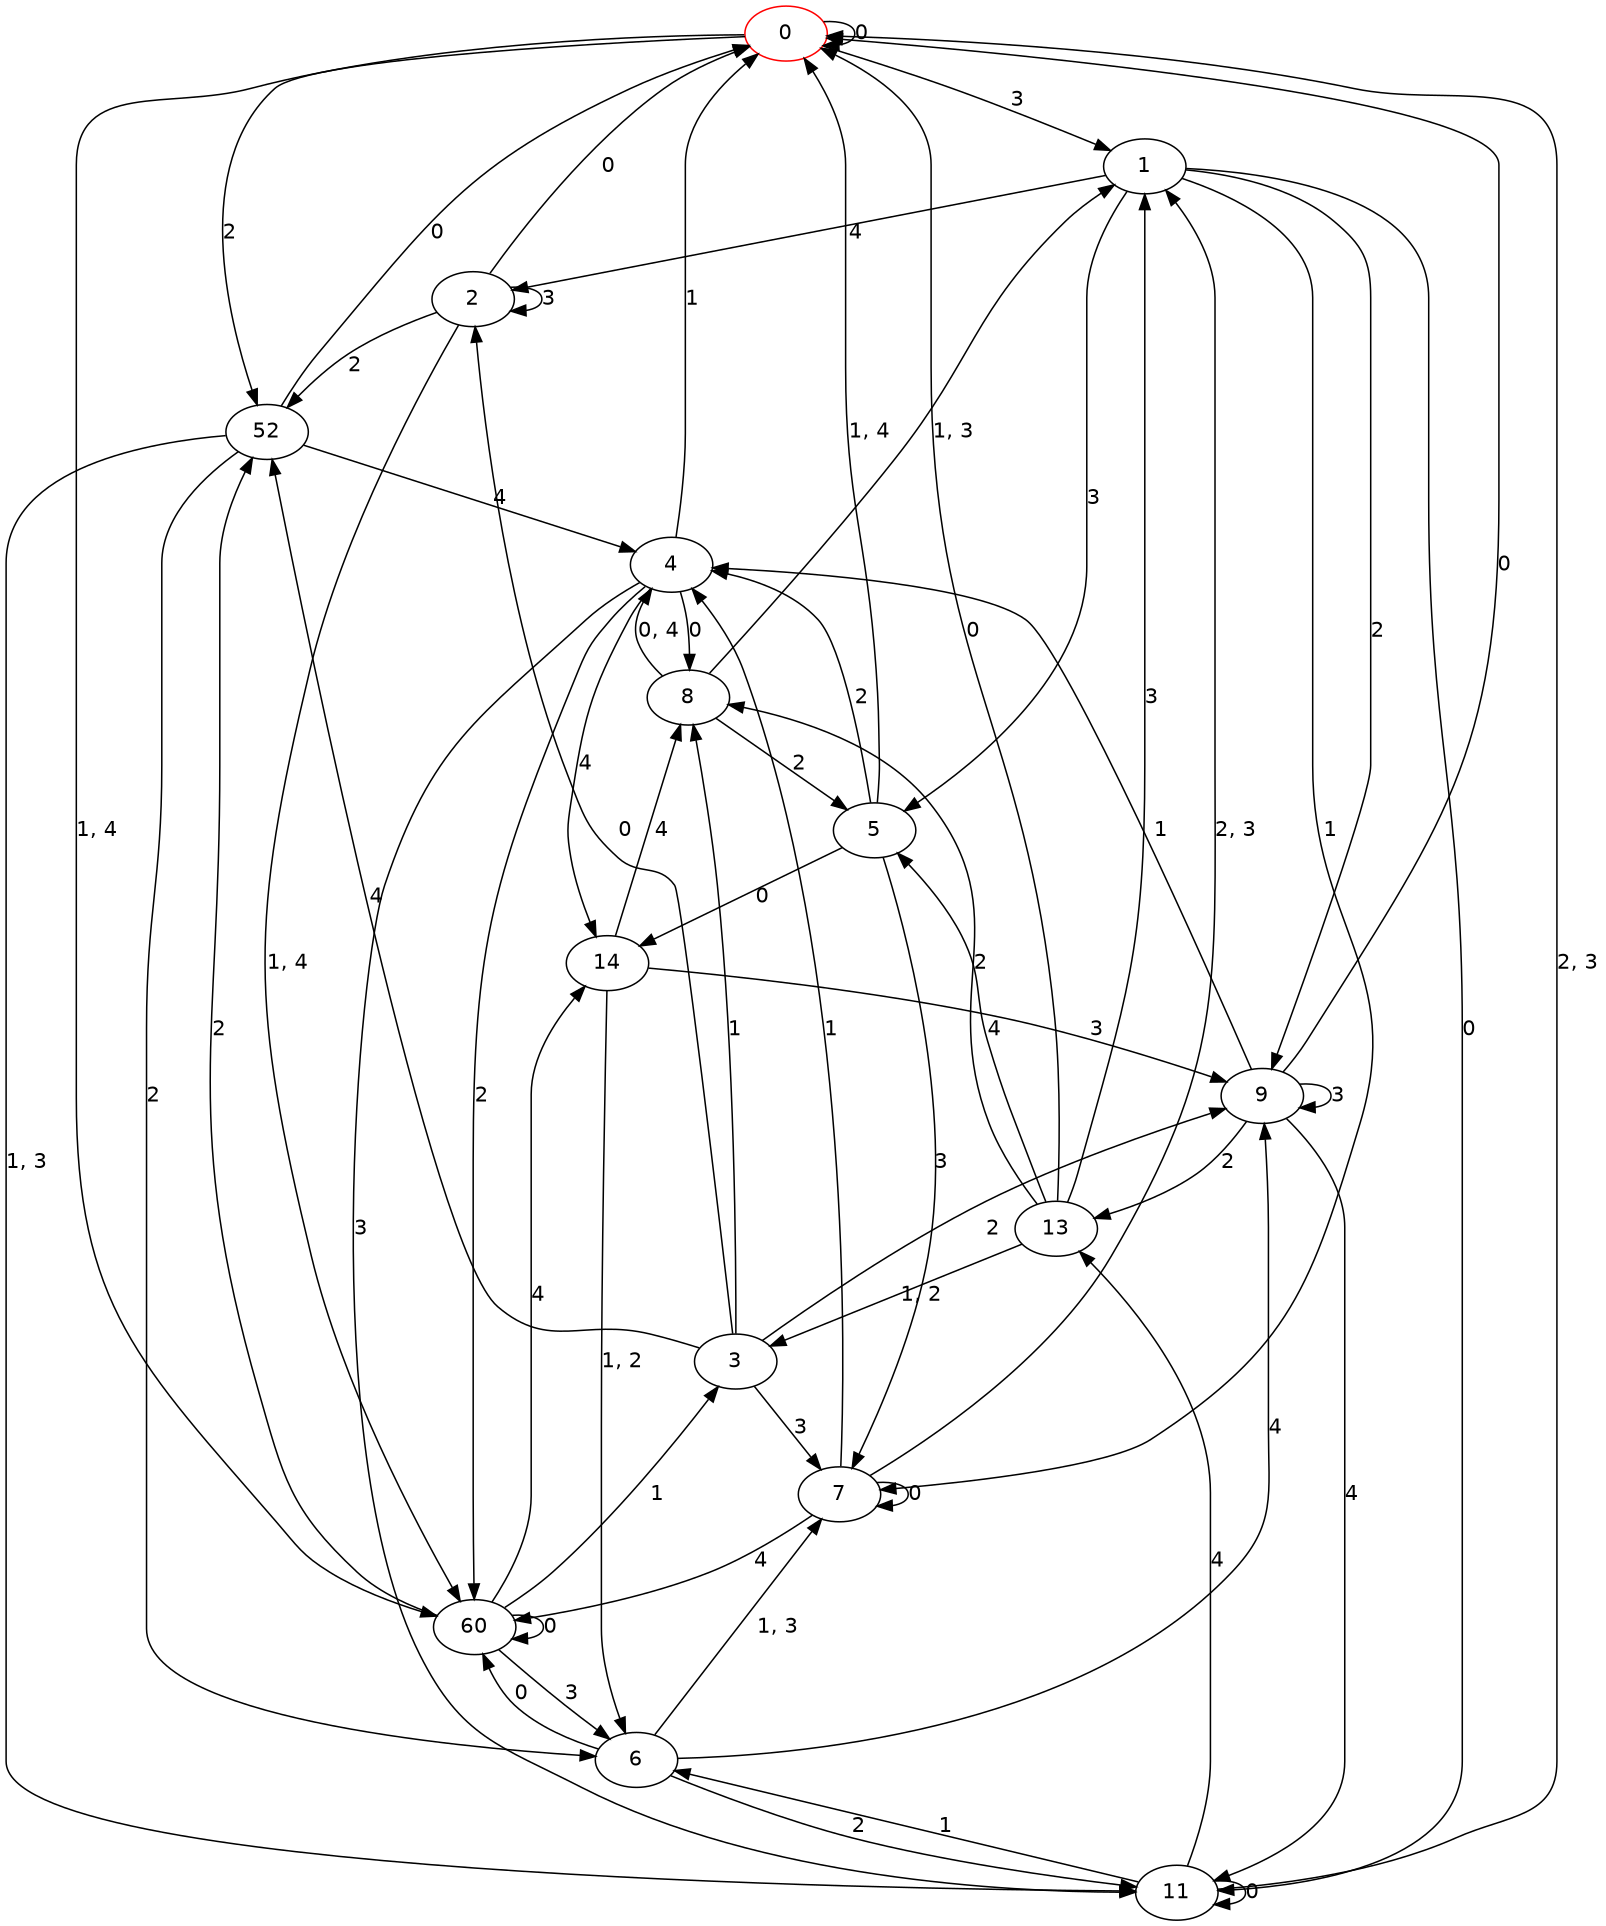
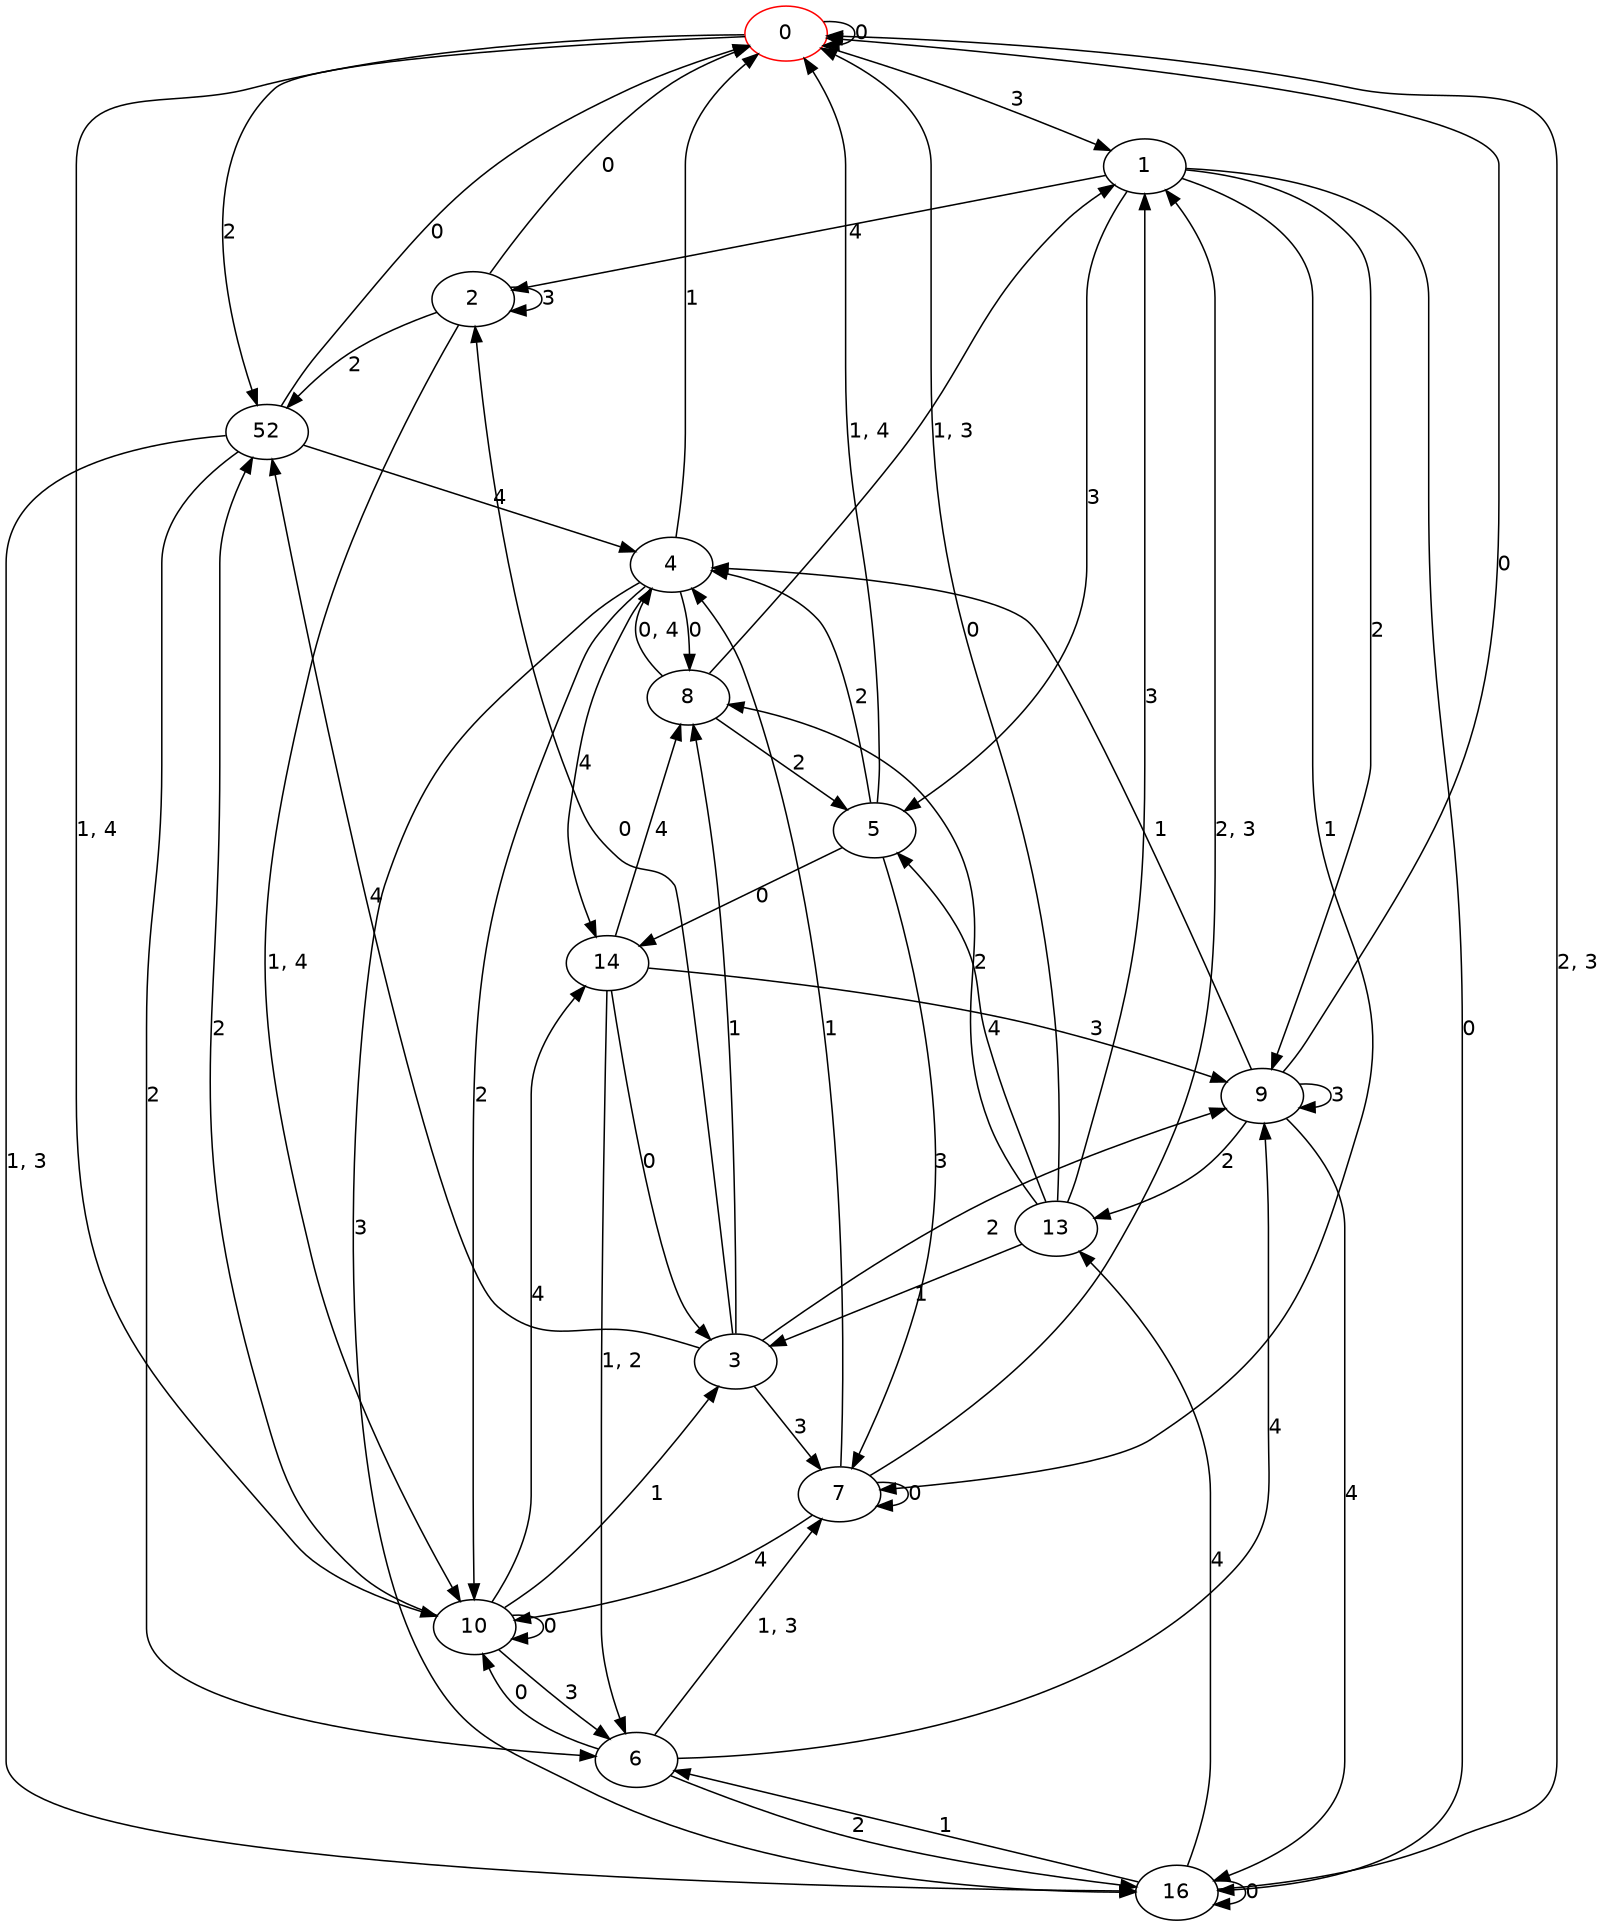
none -> (643, 1164)
(922, 1295) -> (922, 1295)
(475, 1627) -> (475, 1627)
(1177, 1893) -> (1177, 1893)
